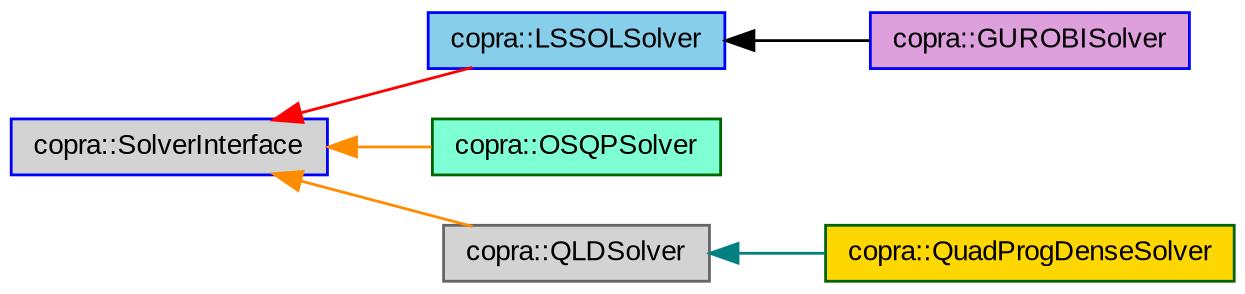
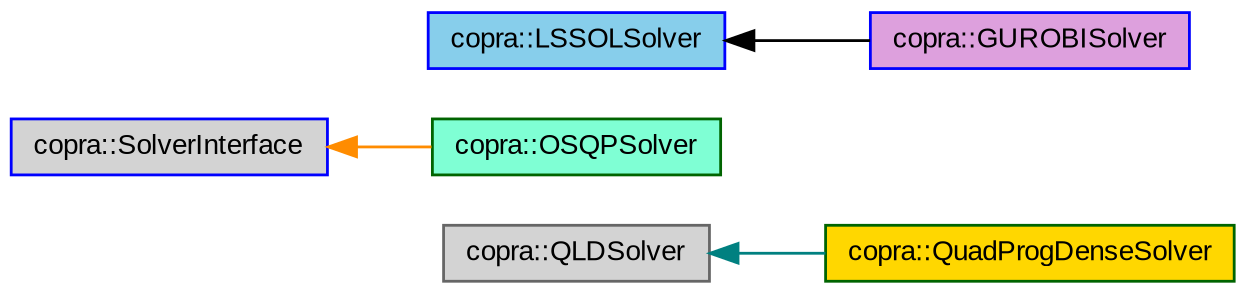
(387, 90) -> none
(387, 204) -> none
